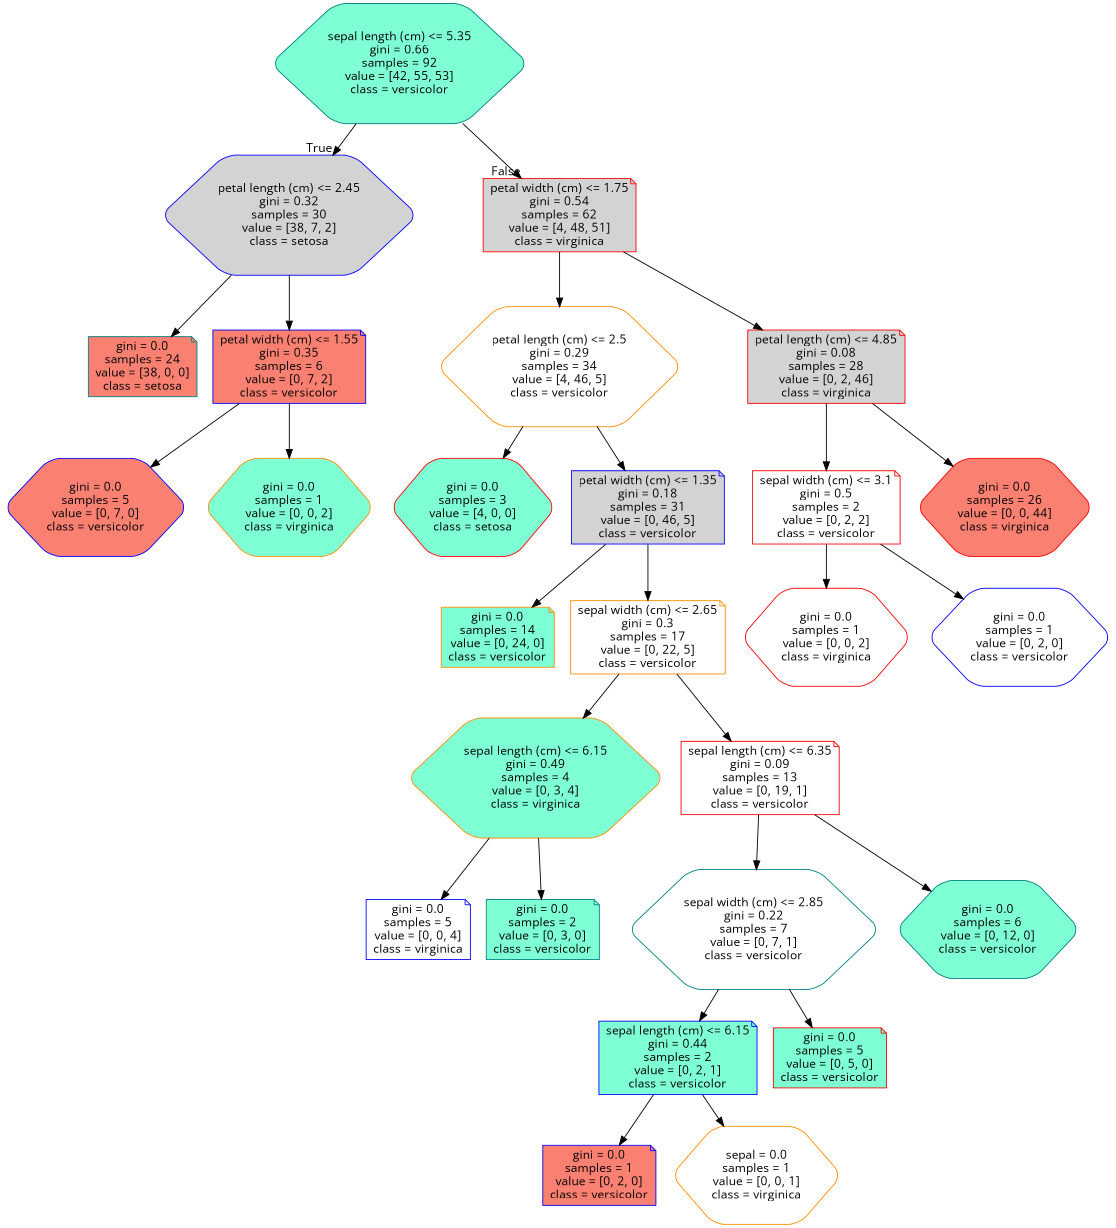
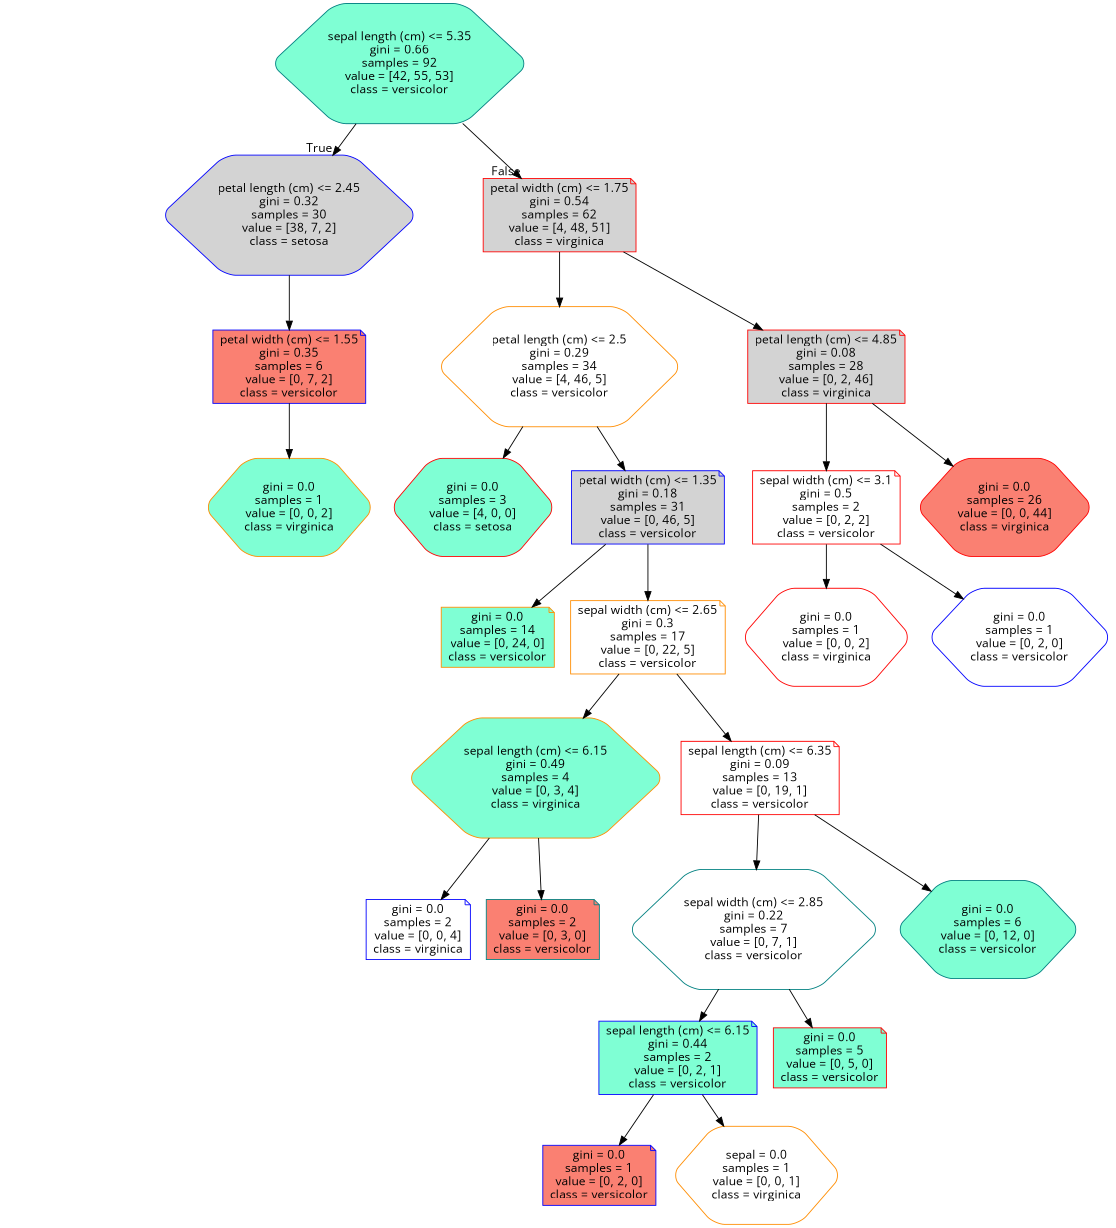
(143, 367) -> none
(96, 507) -> none
(418, 930) -> (418, 930)
(543, 930) -> (543, 930)
